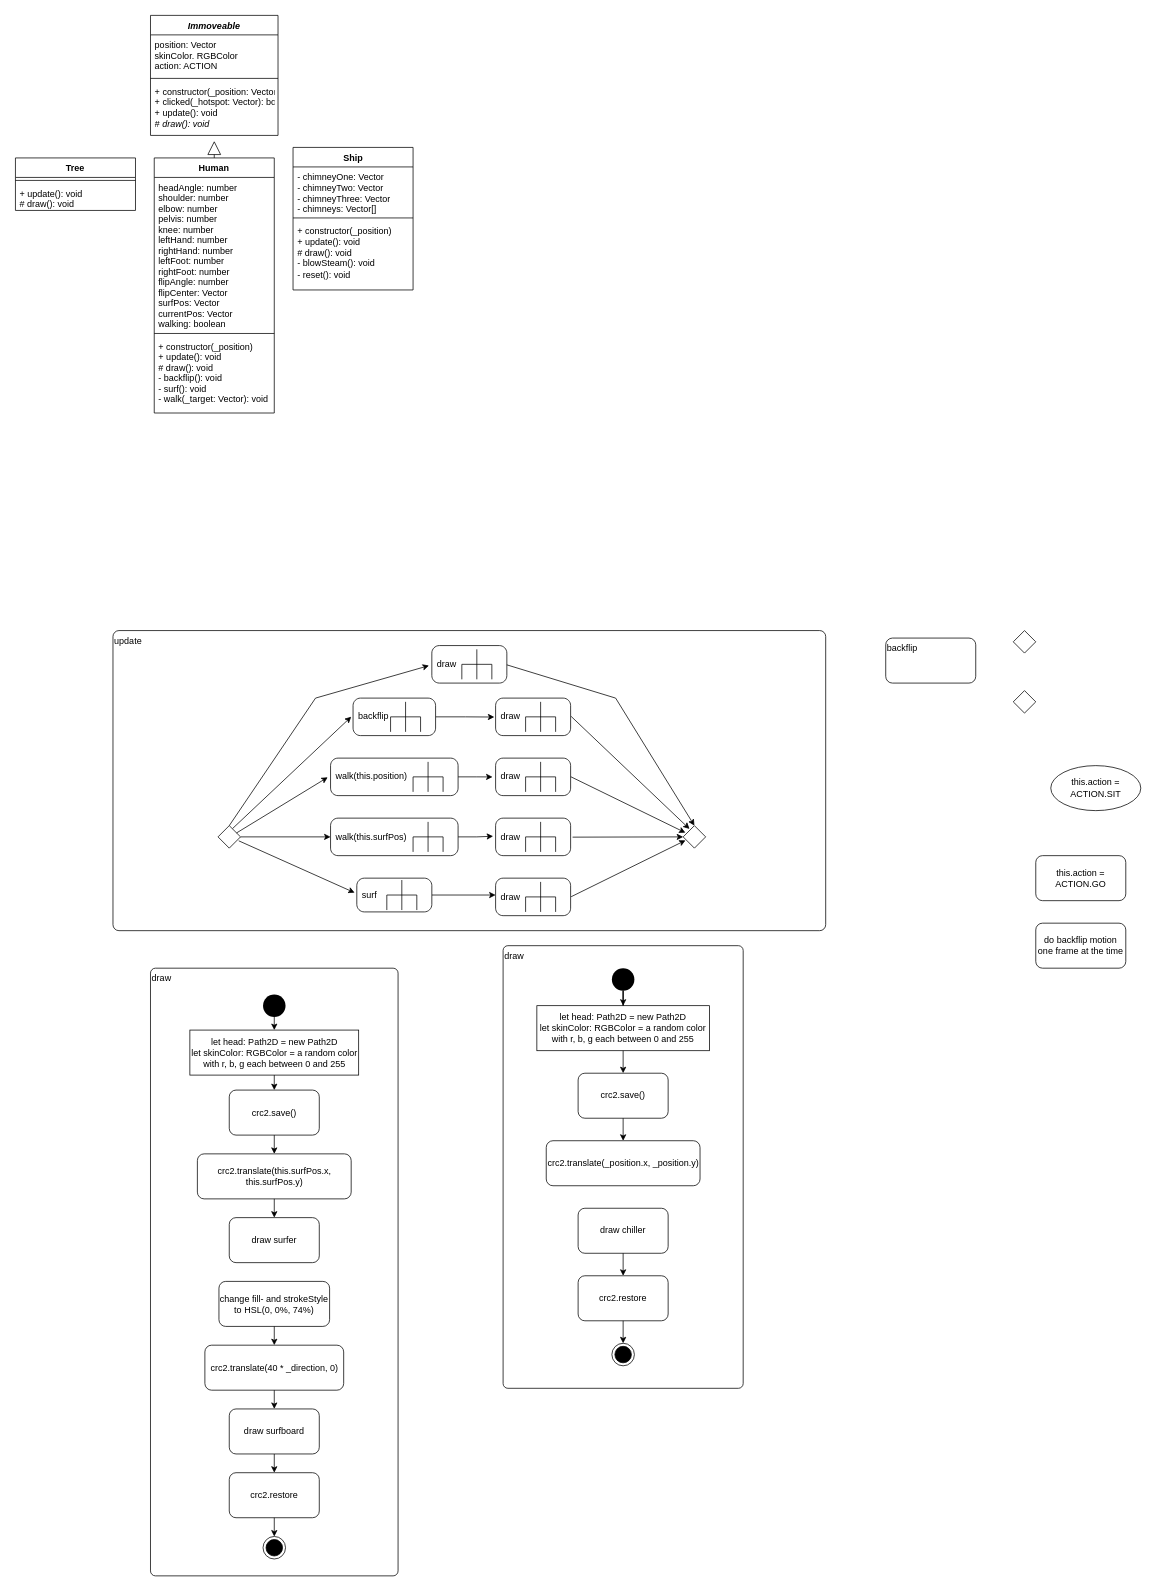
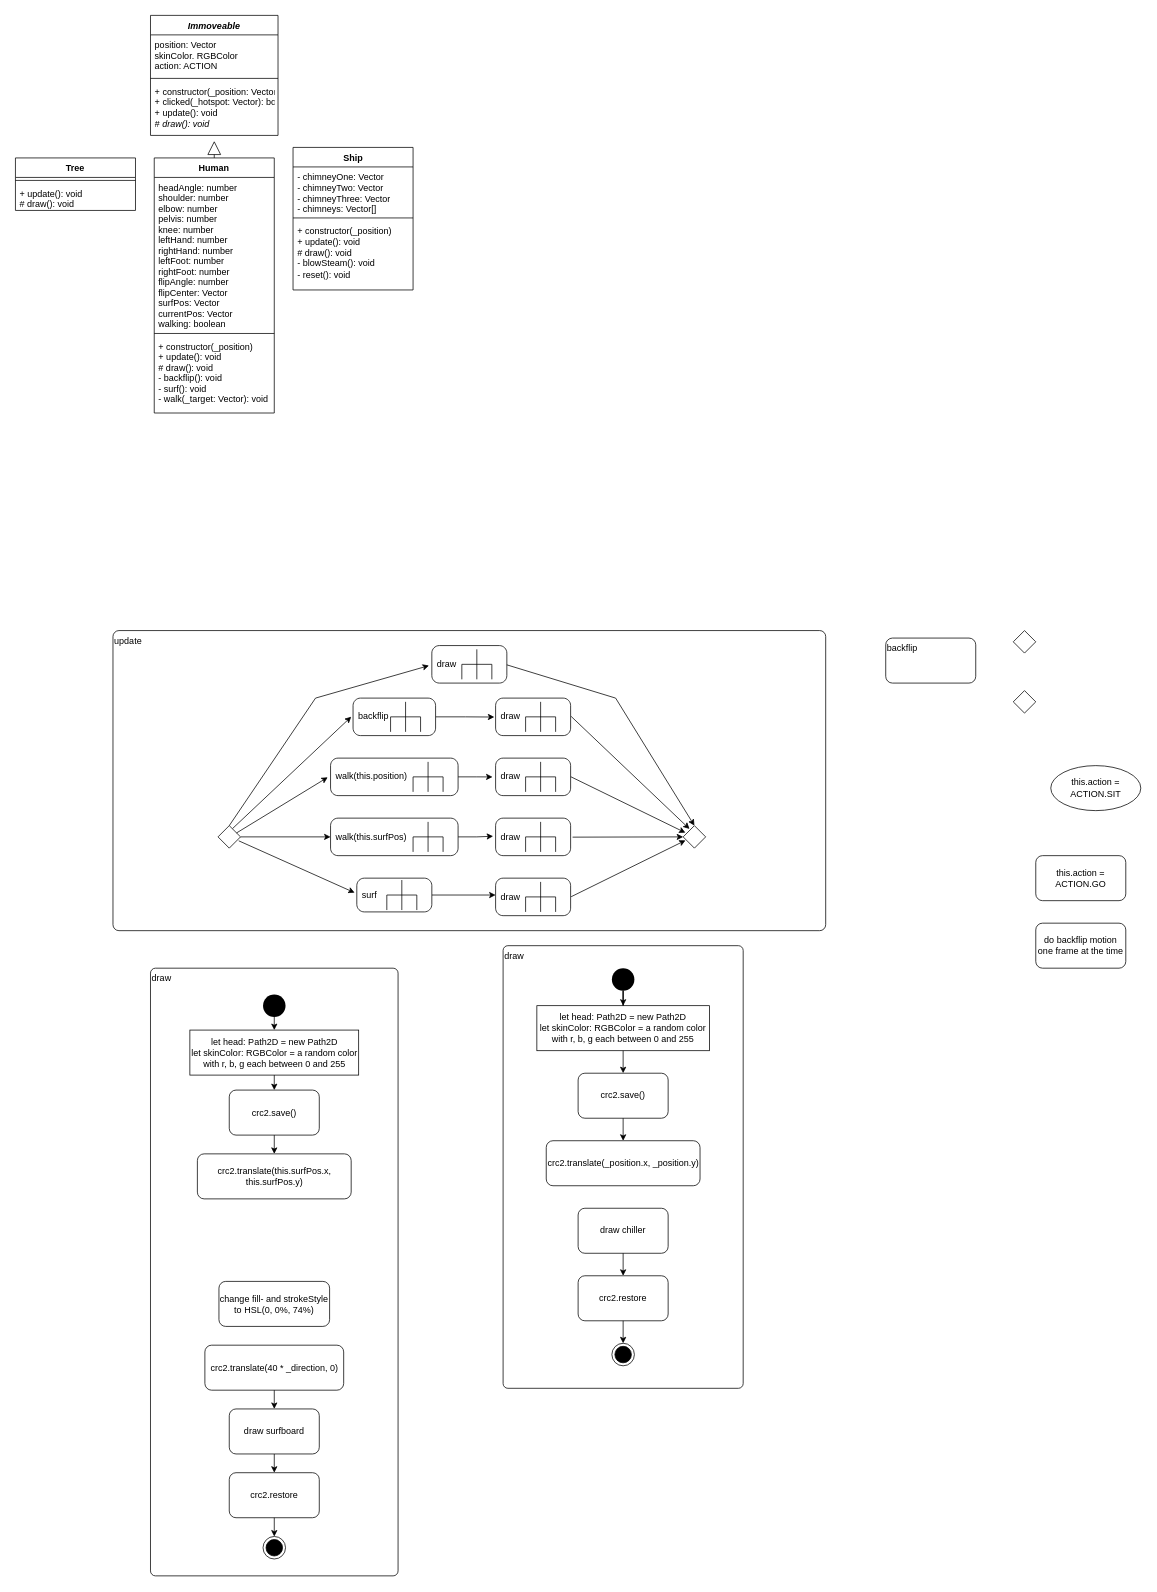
(274, 1205) -> none
(274, 1240) -> none
(274, 1332) -> none
